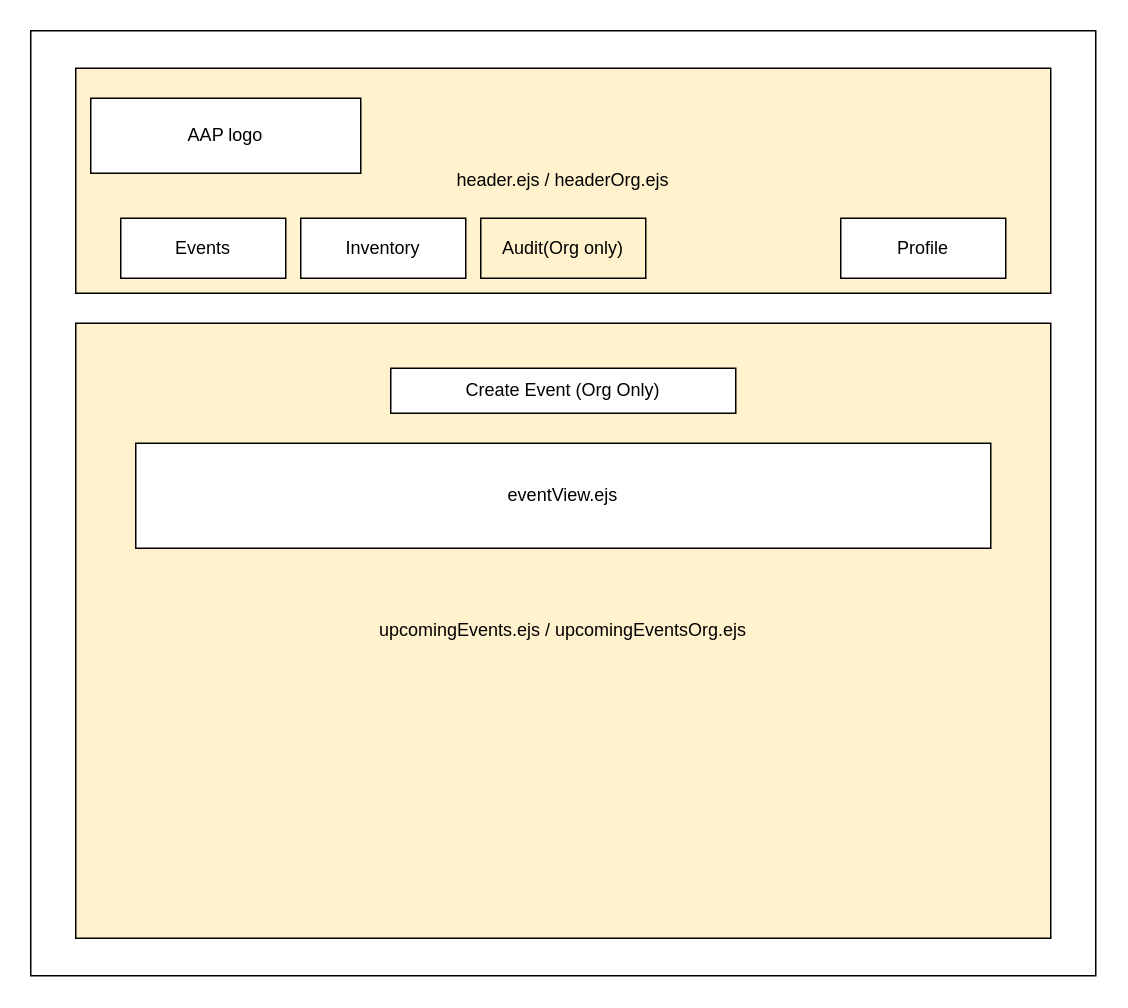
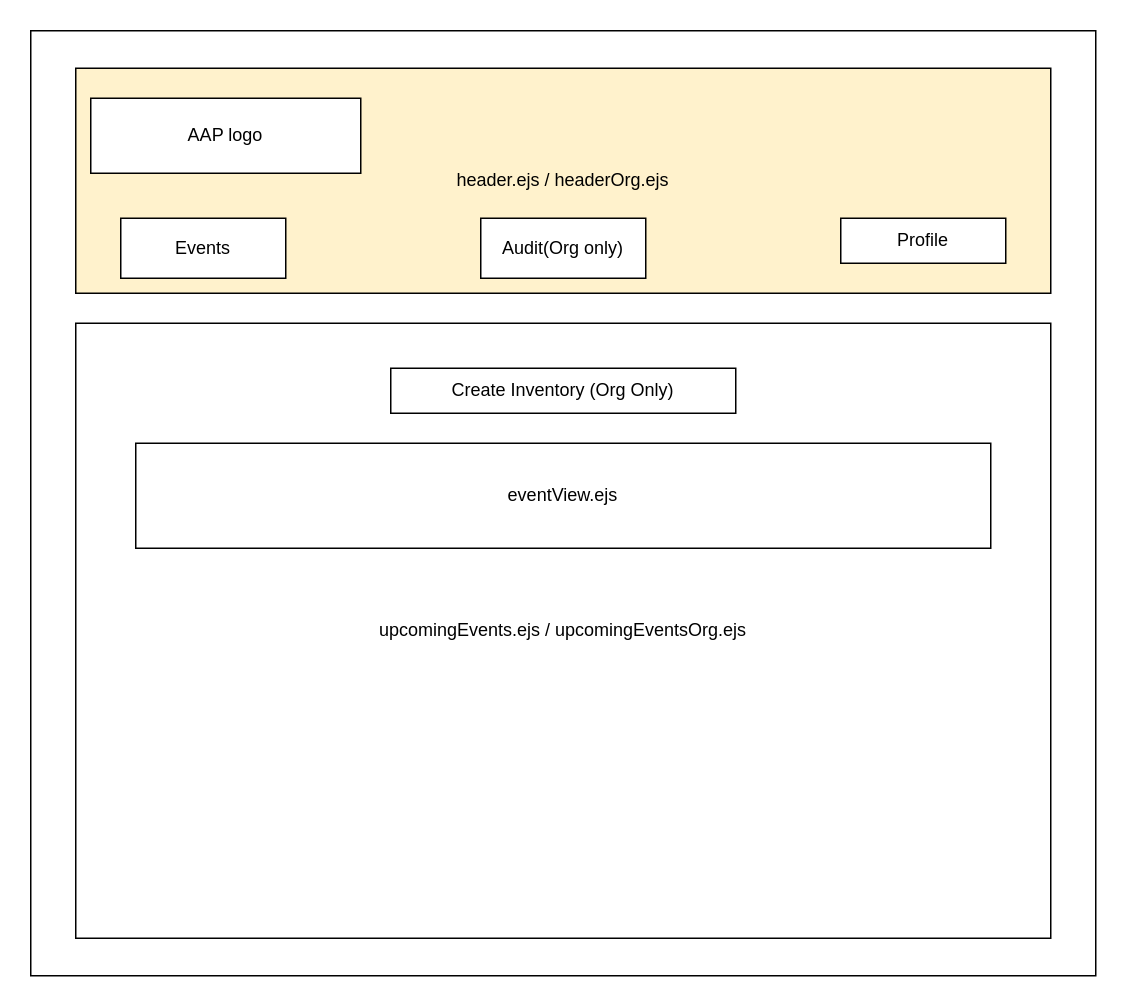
(383, 248) -> none
(563, 248) -> (563, 248)
(923, 248) -> (923, 241)
(563, 391) -> (563, 391)
(563, 631) -> (563, 631)
